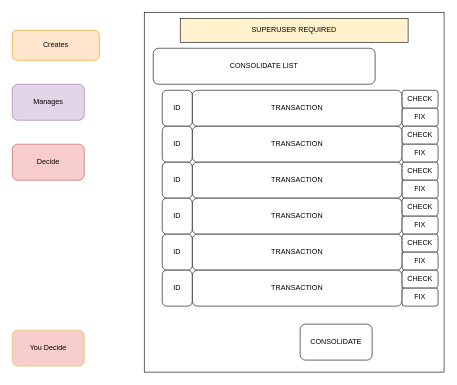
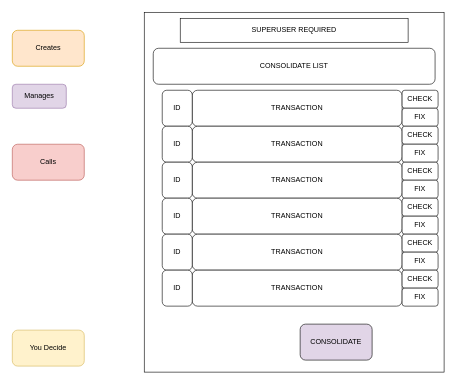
(294, 30) -> (294, 30)
(56, 45) -> (48, 48)
(264, 66) -> (294, 66)
(48, 102) -> (39, 96)
(48, 162) -> (48, 162)
(336, 342) -> (336, 342)
(48, 348) -> (48, 348)
